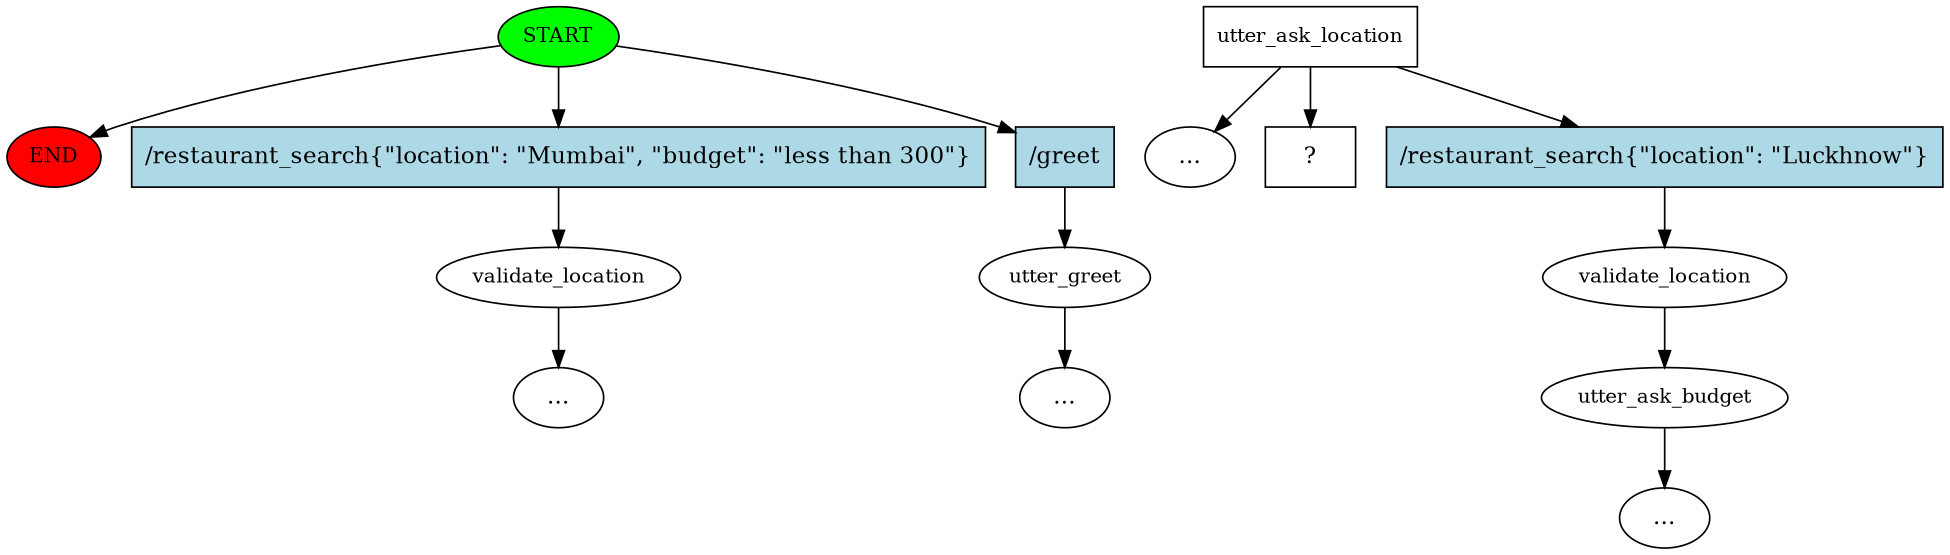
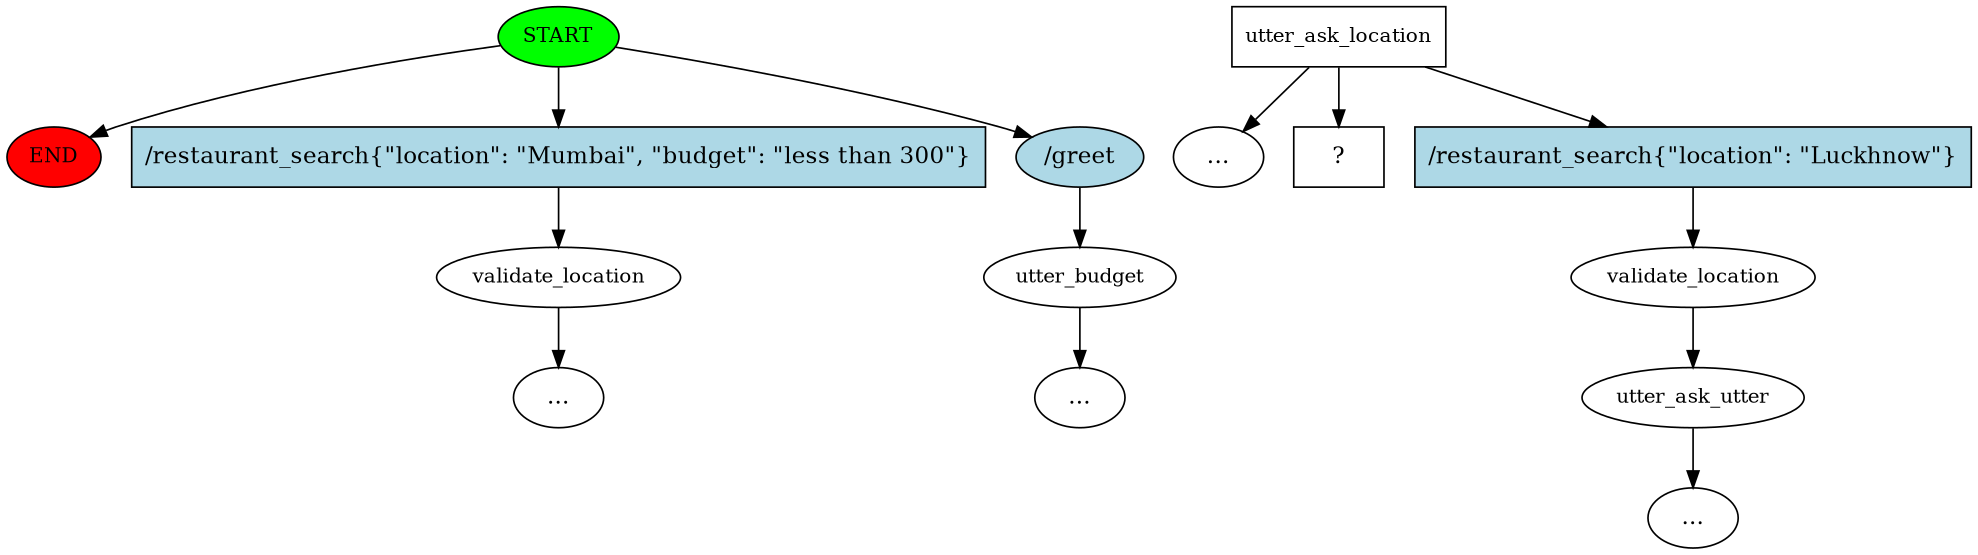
(1065, 157) -> (1080, 157)
(1065, 277) -> (1080, 277)
(1665, 398) -> (1693, 398)
